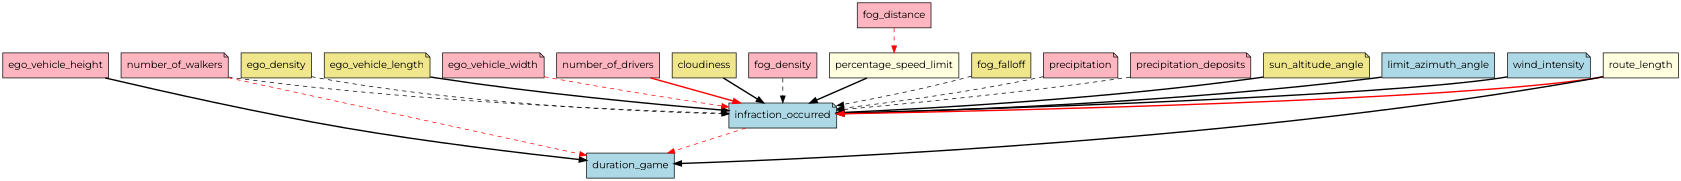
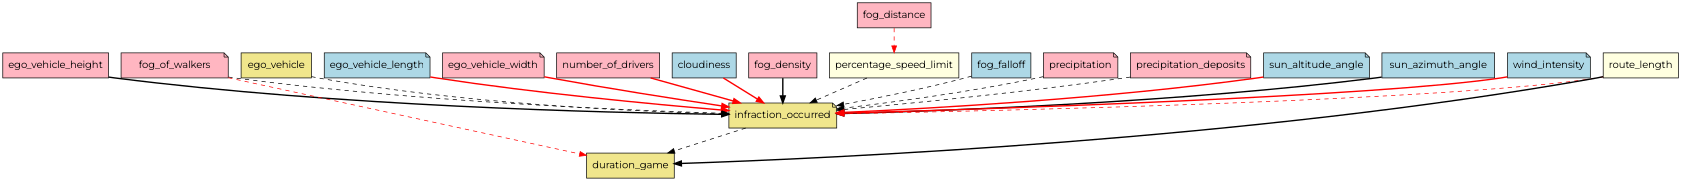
(175, 65) -> (175, 65)
(276, 65) -> (276, 65)
(377, 65) -> (377, 65)
(704, 65) -> (704, 65)
(1001, 65) -> (1001, 65)
(1317, 65) -> (1317, 65)
(1438, 65) -> (1438, 65)
(783, 87) -> (783, 87)
(740, 89) -> (740, 89)
(842, 89) -> (842, 89)
(633, 92) -> (633, 92)
(576, 96) -> (576, 96)
(1054, 99) -> (1054, 99)
(1209, 100) -> (1209, 100)
(1224, 103) -> (1224, 103)
(783, 116) -> (783, 116)
(341, 127) -> (415, 104)
(710, 139) -> (710, 139)
(630, 166) -> (630, 166)
